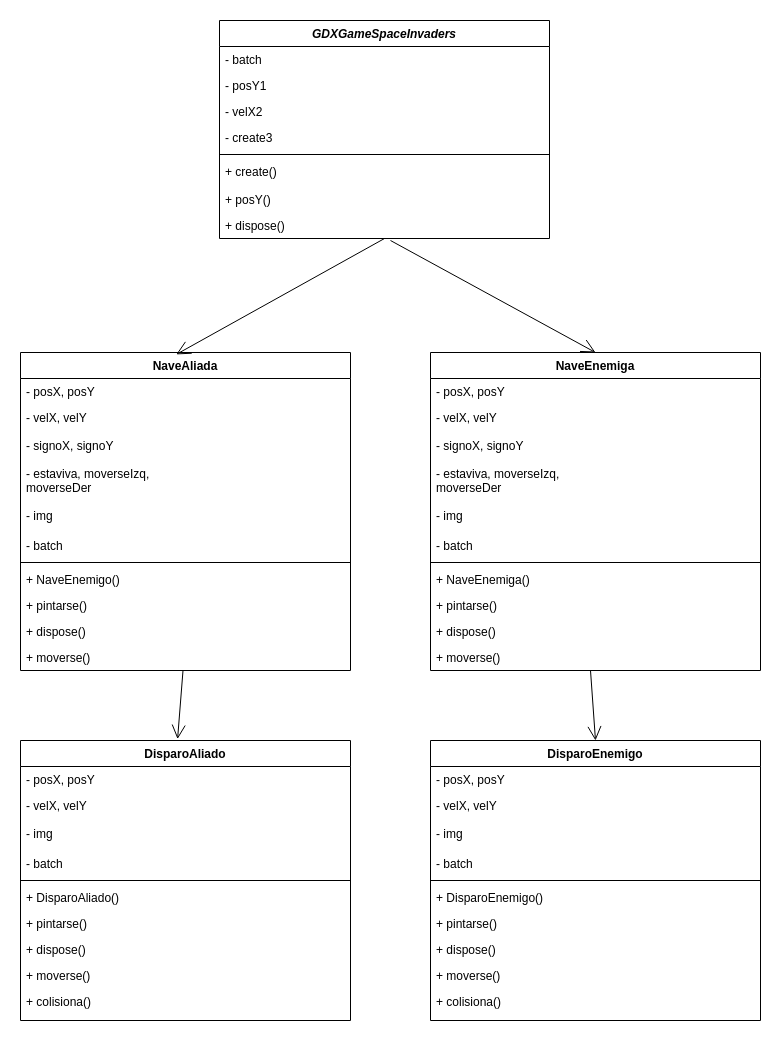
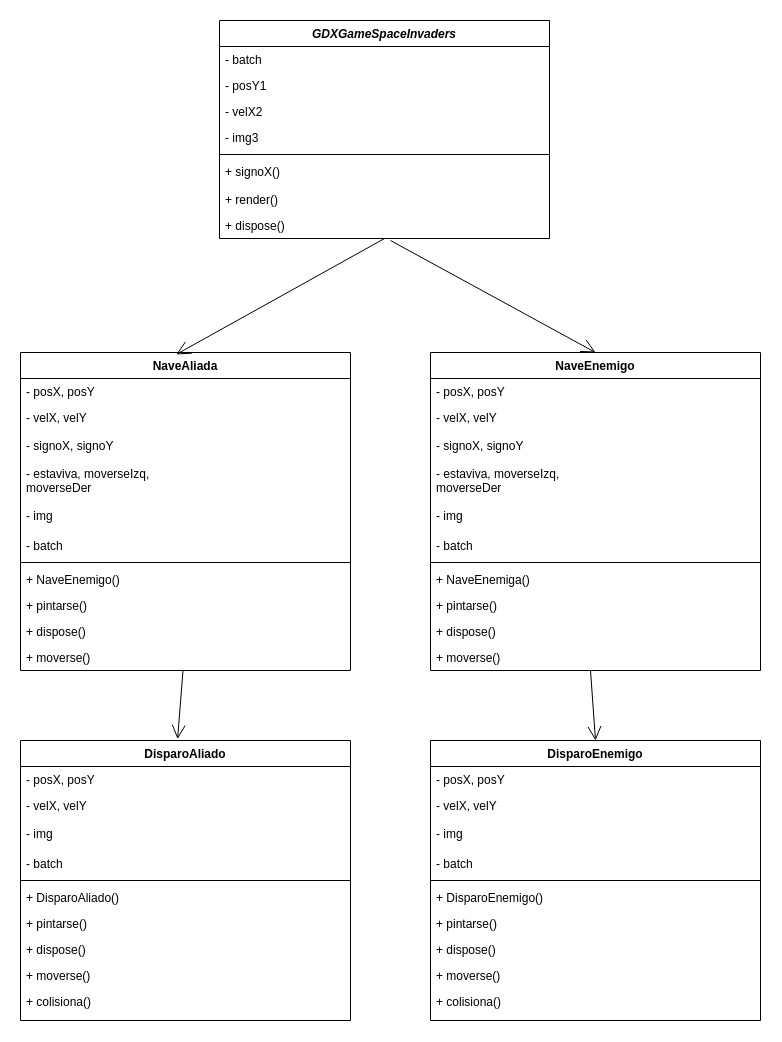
(254, 138) -> (242, 138)
(257, 172) -> (255, 172)
(250, 200) -> (257, 200)
(595, 366) -> (595, 366)
